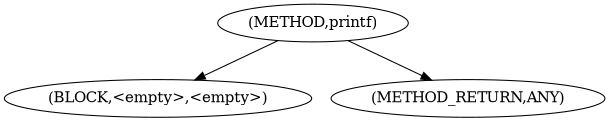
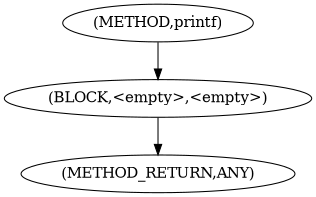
(385, 58) -> (158, 131)
